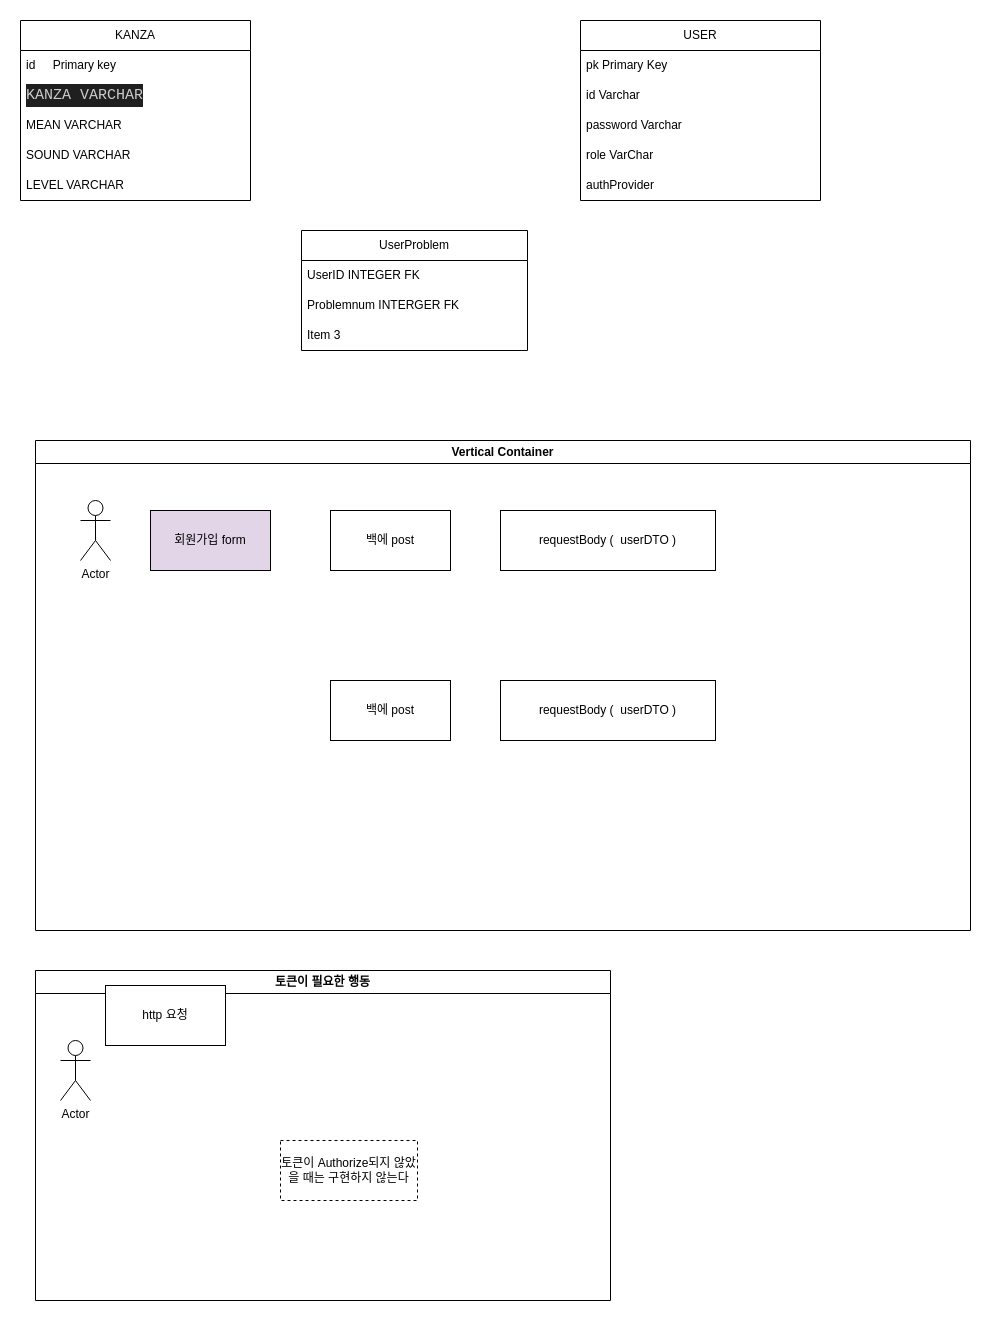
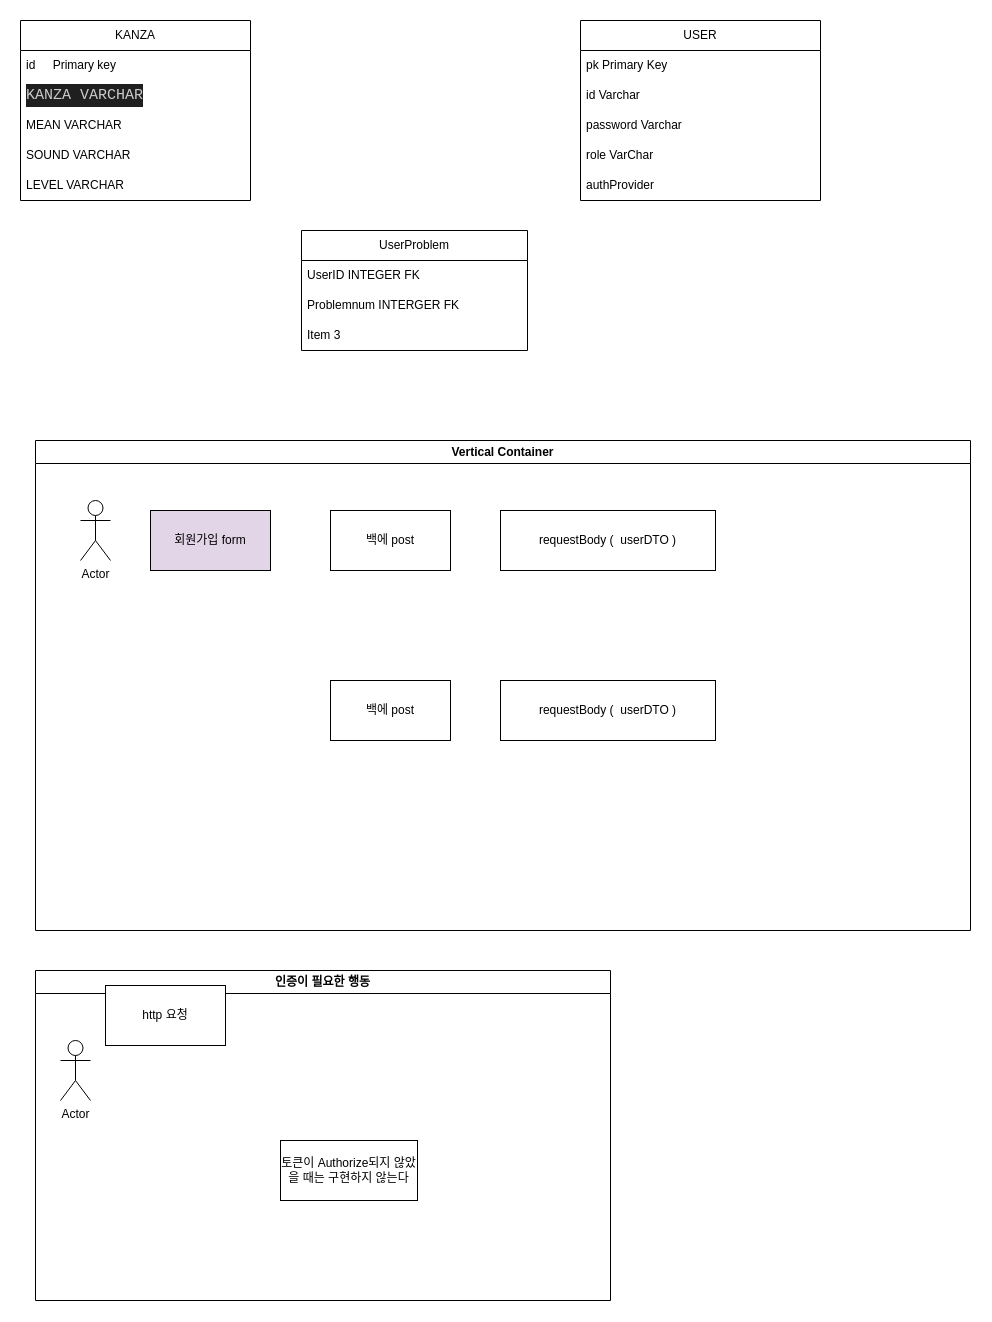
(323, 983) -> (323, 983)
(349, 1171) -> (349, 1171)
